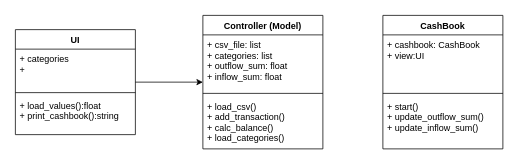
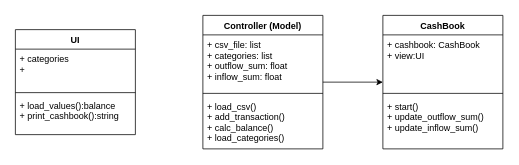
(196, 82) -> none
none -> (376, 82)
(67, 106) -> (72, 106)
